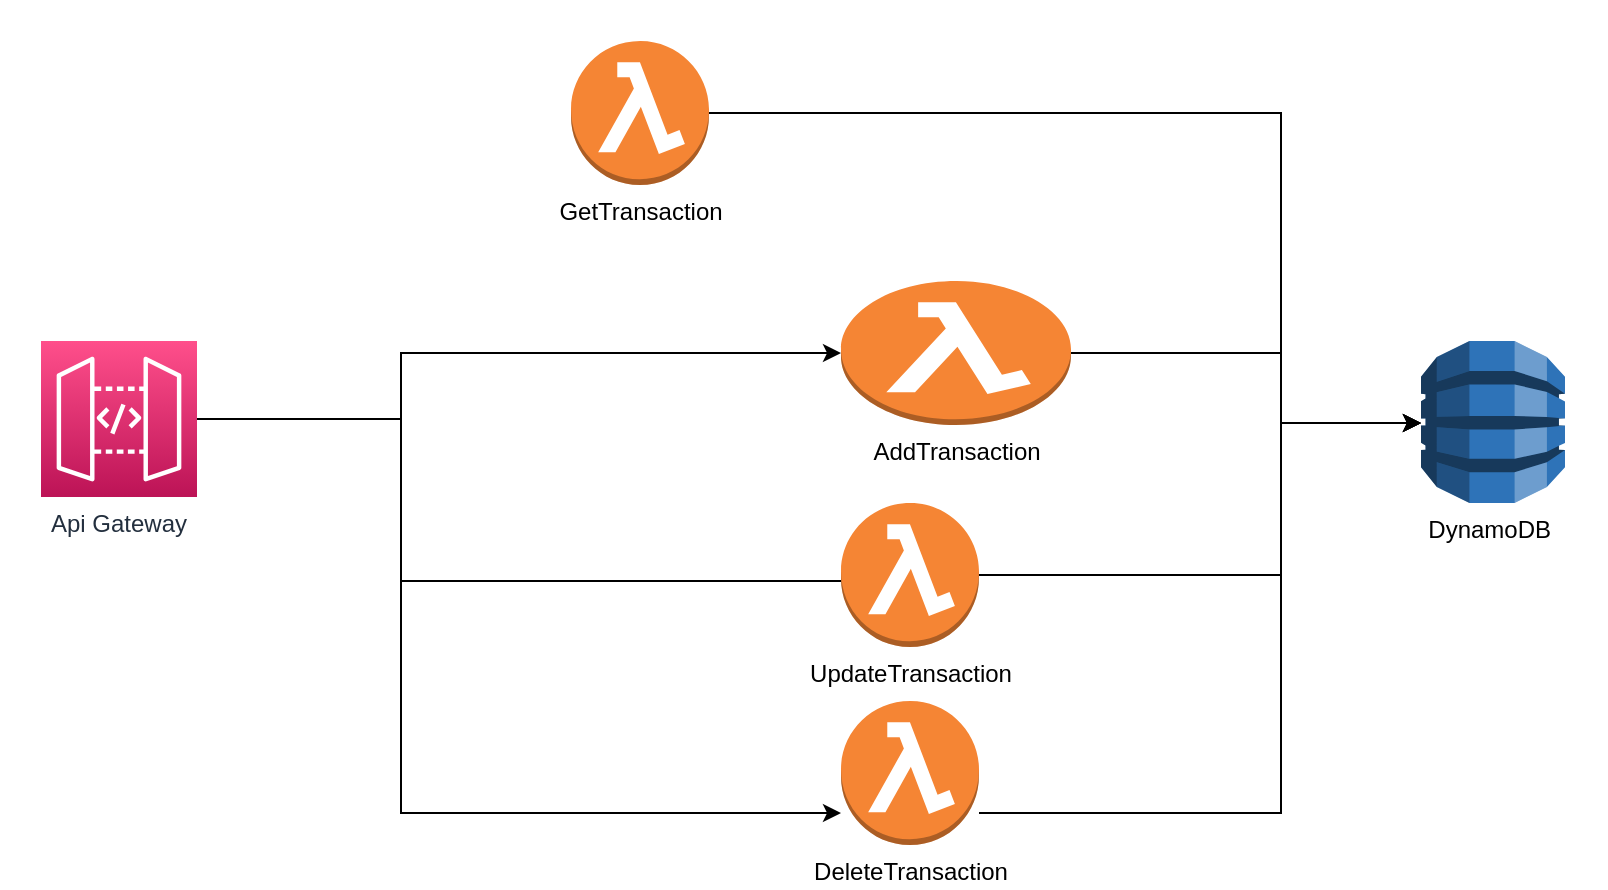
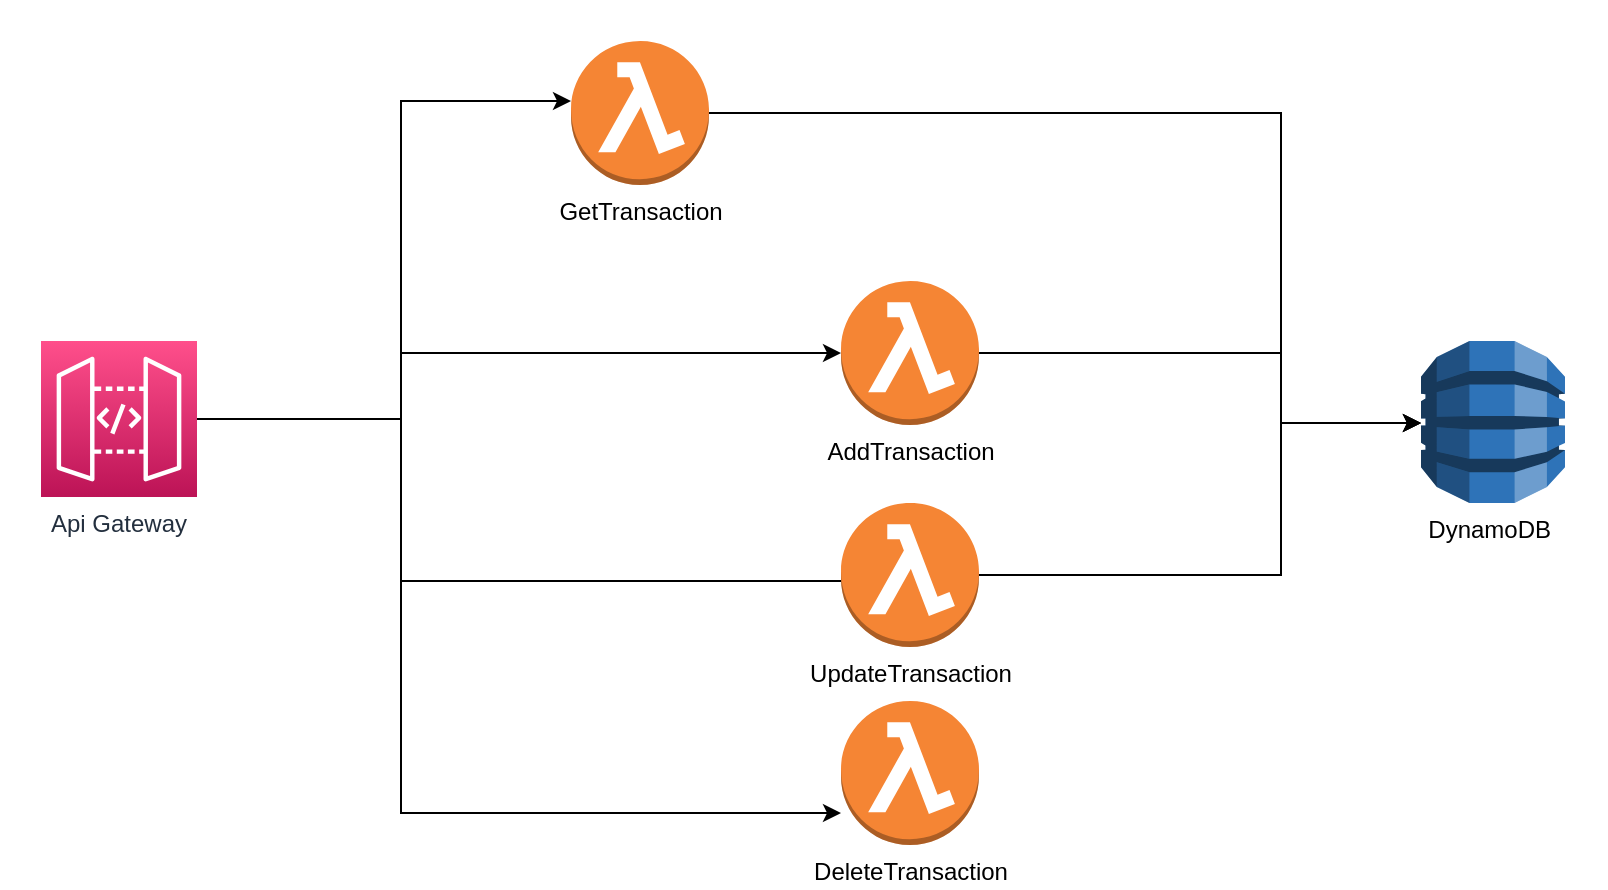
none -> (401, 147)
(956, 353) -> (910, 353)
(1247, 813) -> none
